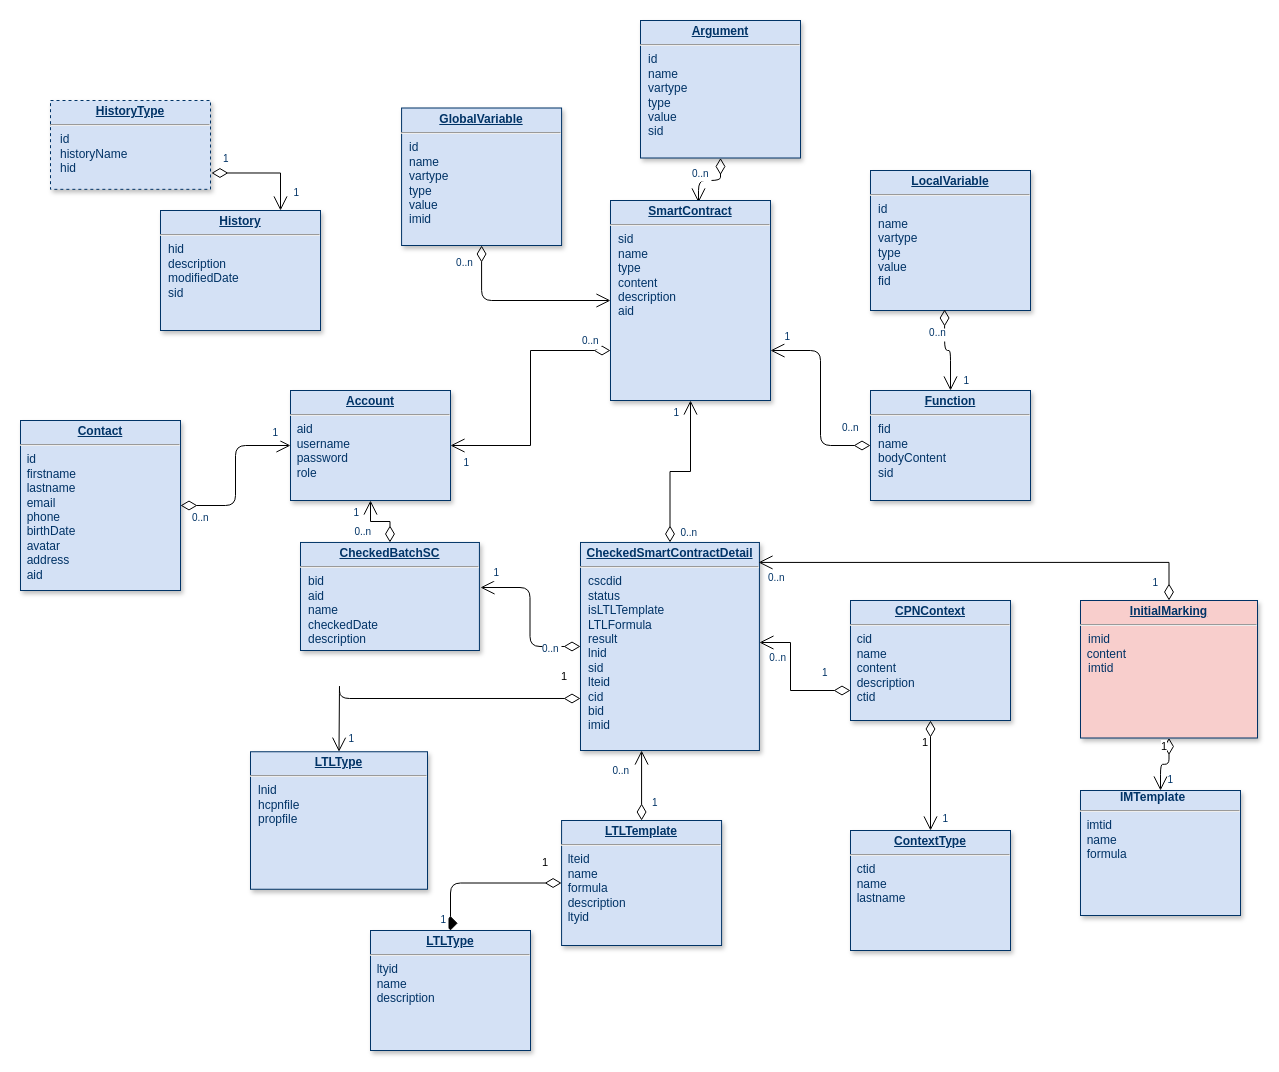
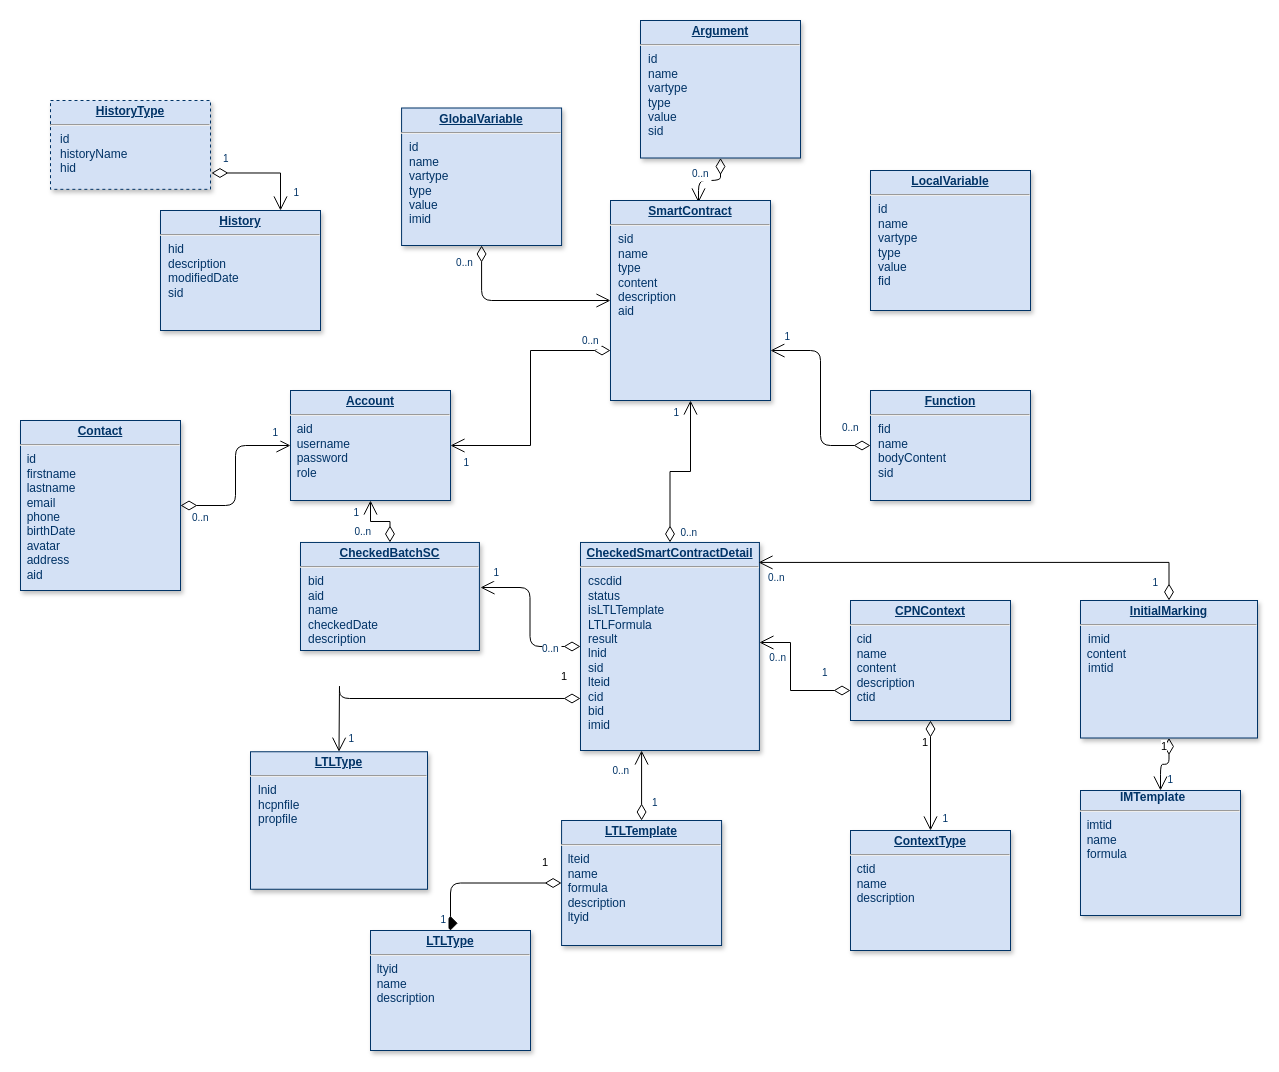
(950, 354) -> none
(1169, 669) -> (1169, 669)
(887, 859) -> (887, 859)
